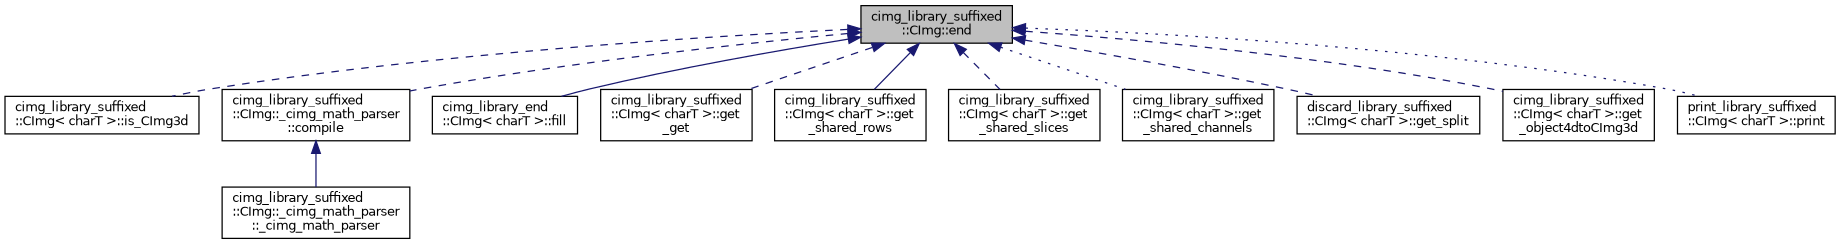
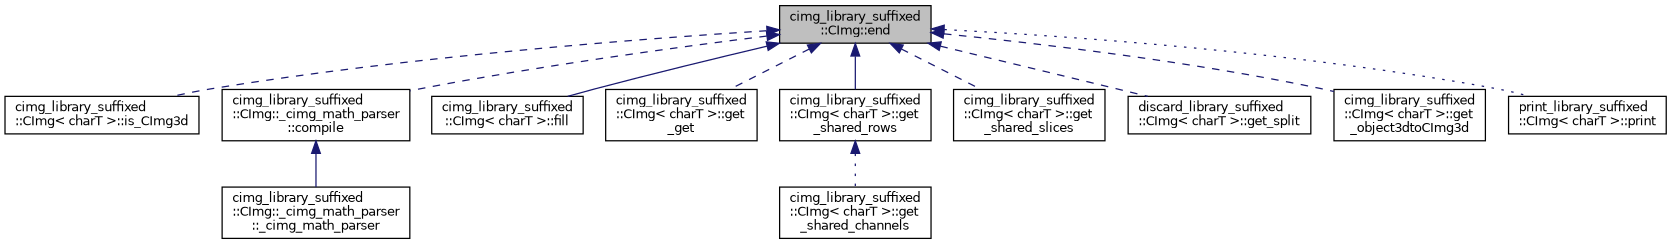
(1063, 68) -> (855, 170)
(505, 115) -> (507, 115)
(1579, 115) -> (1410, 115)
